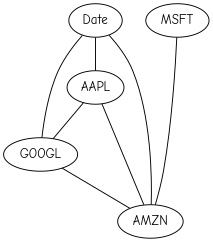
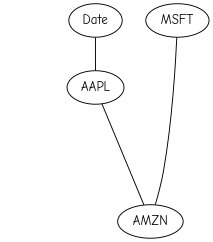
(145, 116) -> none
(41, 154) -> none
